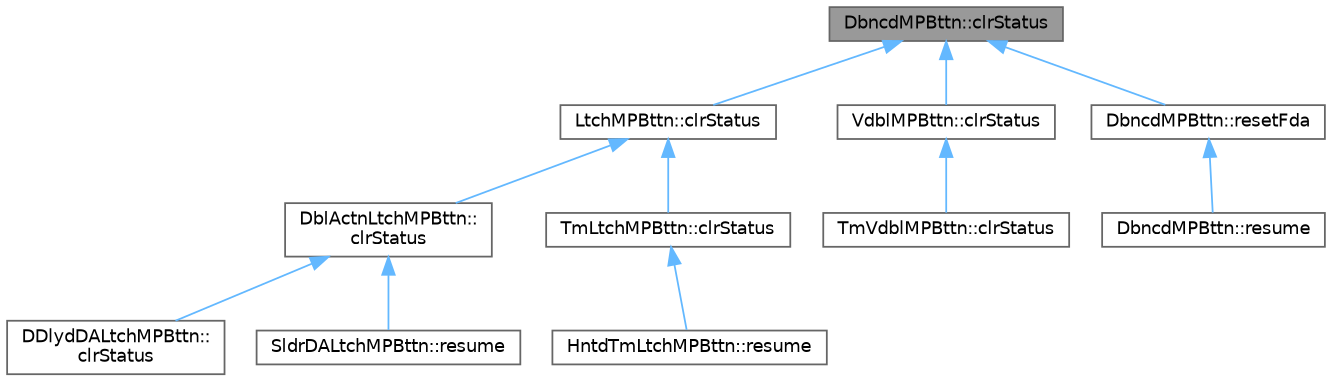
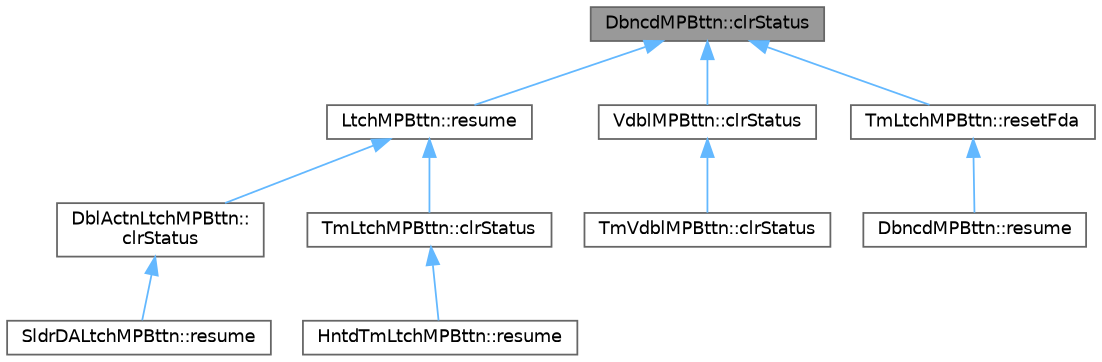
(668, 122) -> (429, 122)
(1208, 122) -> (973, 122)
(116, 347) -> none
